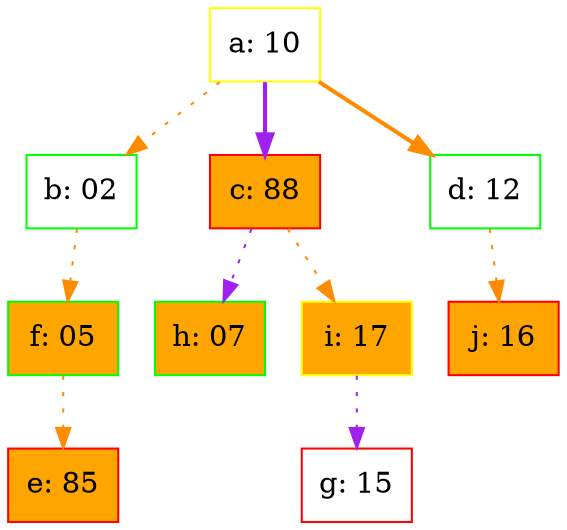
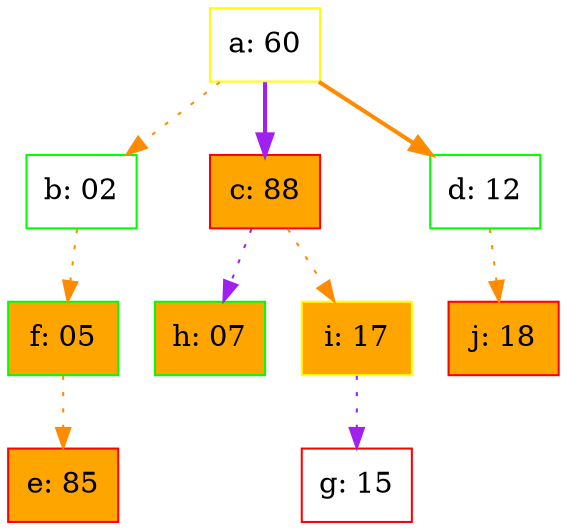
(265, 45) -> (265, 45)
(504, 338) -> (504, 338)
